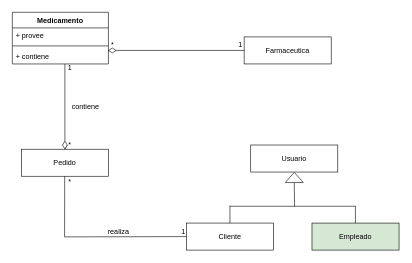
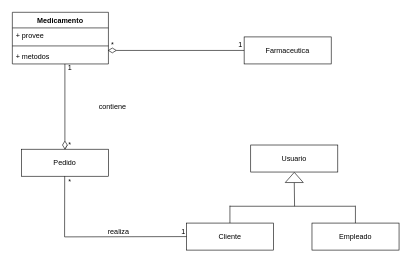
(34, 56) -> (33, 56)
(86, 107) -> (113, 107)
(355, 236) -> (355, 236)
